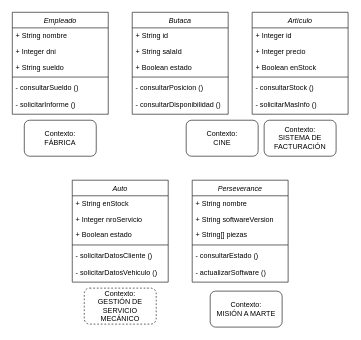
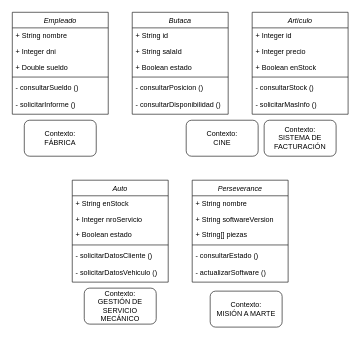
(42, 67) -> (42, 67)
(120, 306) -> (120, 306)
